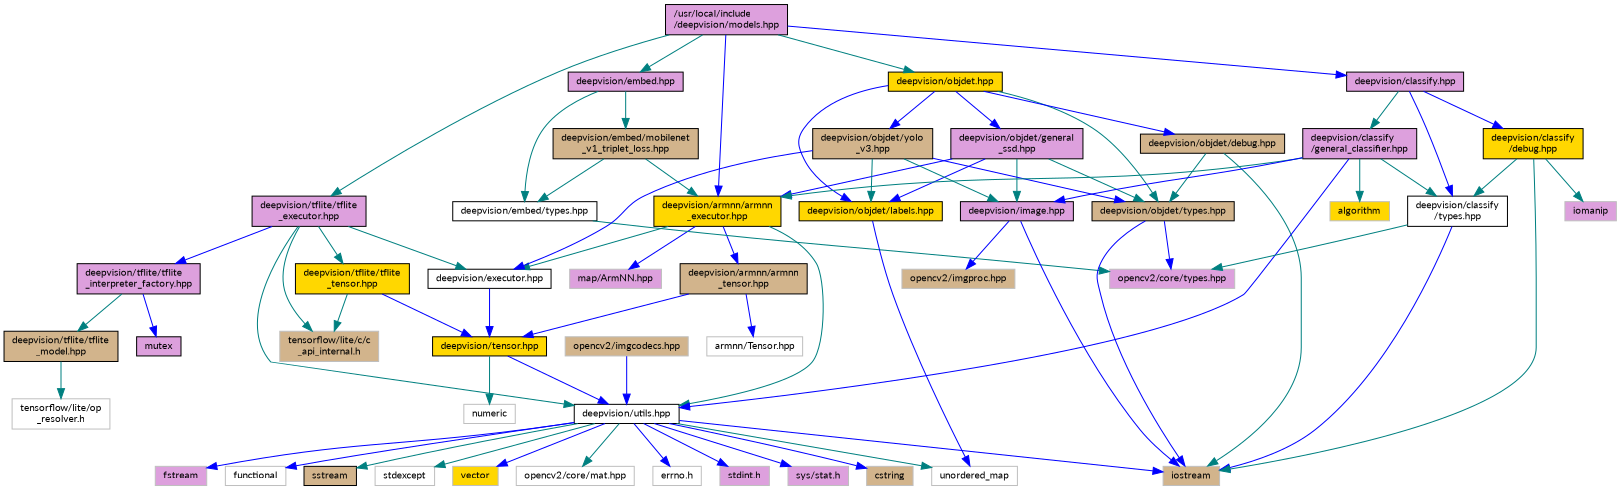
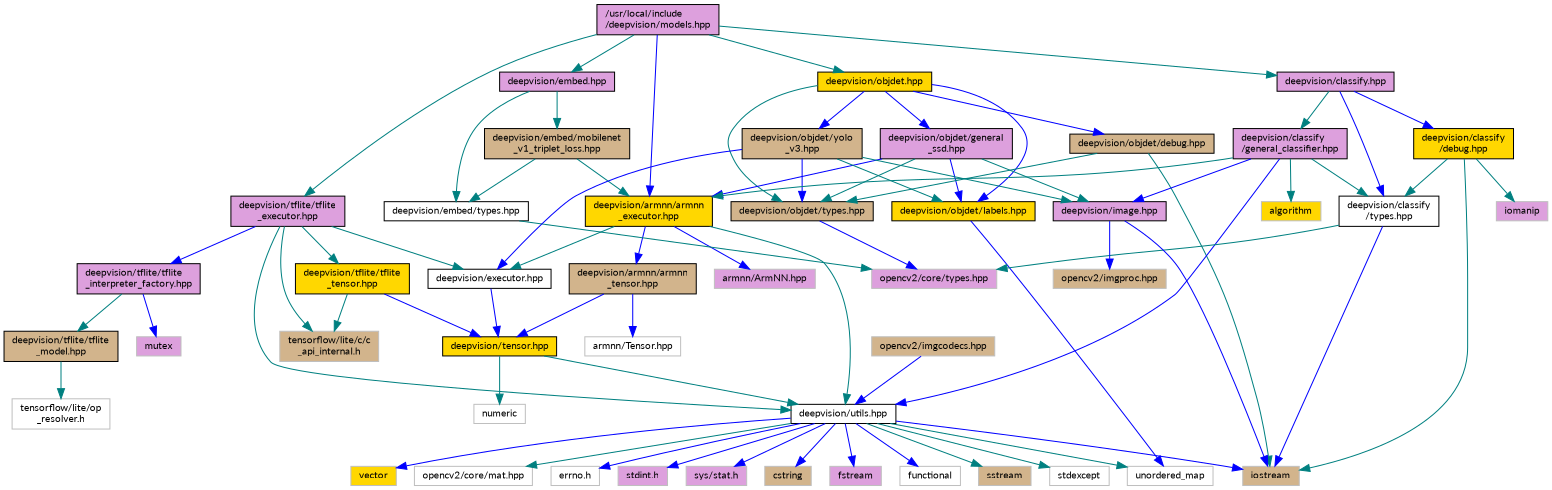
(1062, 50) -> (993, 50)
(616, 279) -> (765, 279)
(1112, 330) -> none
(159, 346) -> (159, 346)
(553, 378) -> (666, 379)
(330, 476) -> (1005, 476)
